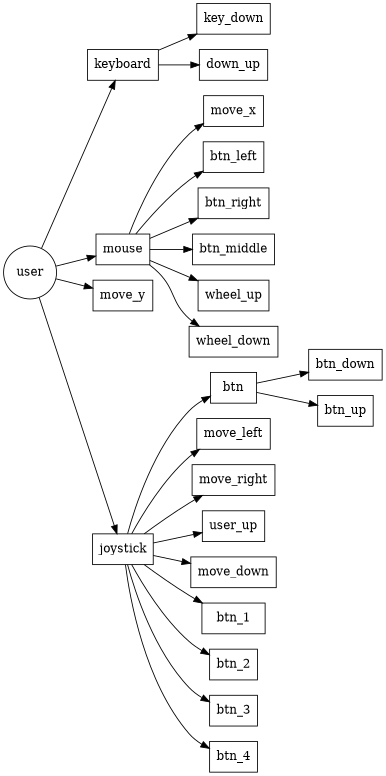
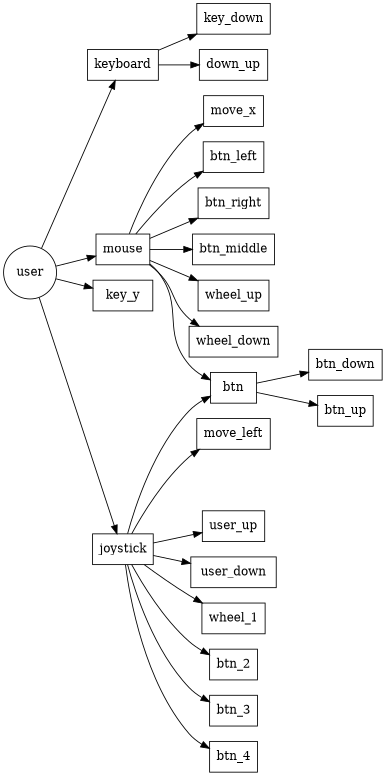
(123, 296) -> (123, 296)
none -> (173, 322)
(234, 480) -> none
(234, 572) -> (234, 572)
(234, 618) -> (234, 618)
